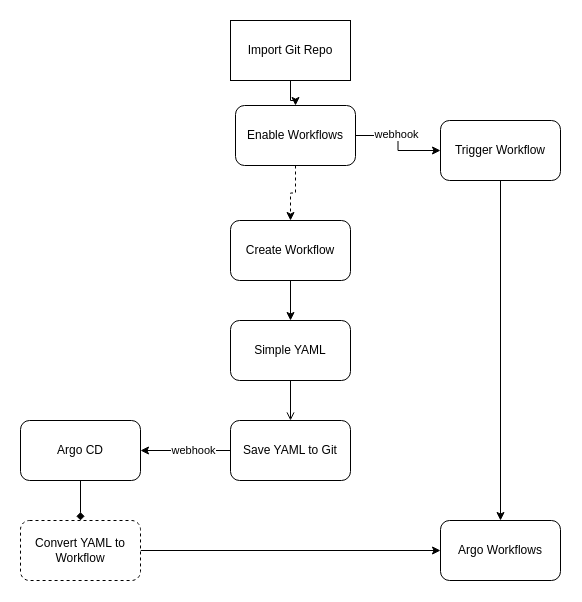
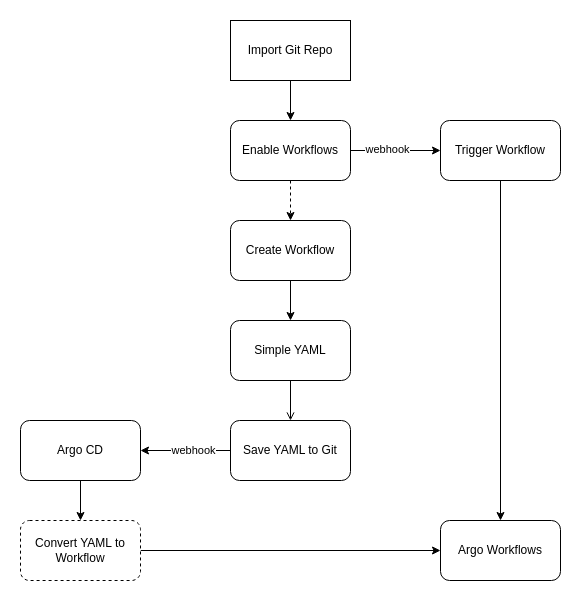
(296, 136) -> (291, 151)
(81, 512) -> (81, 512)
